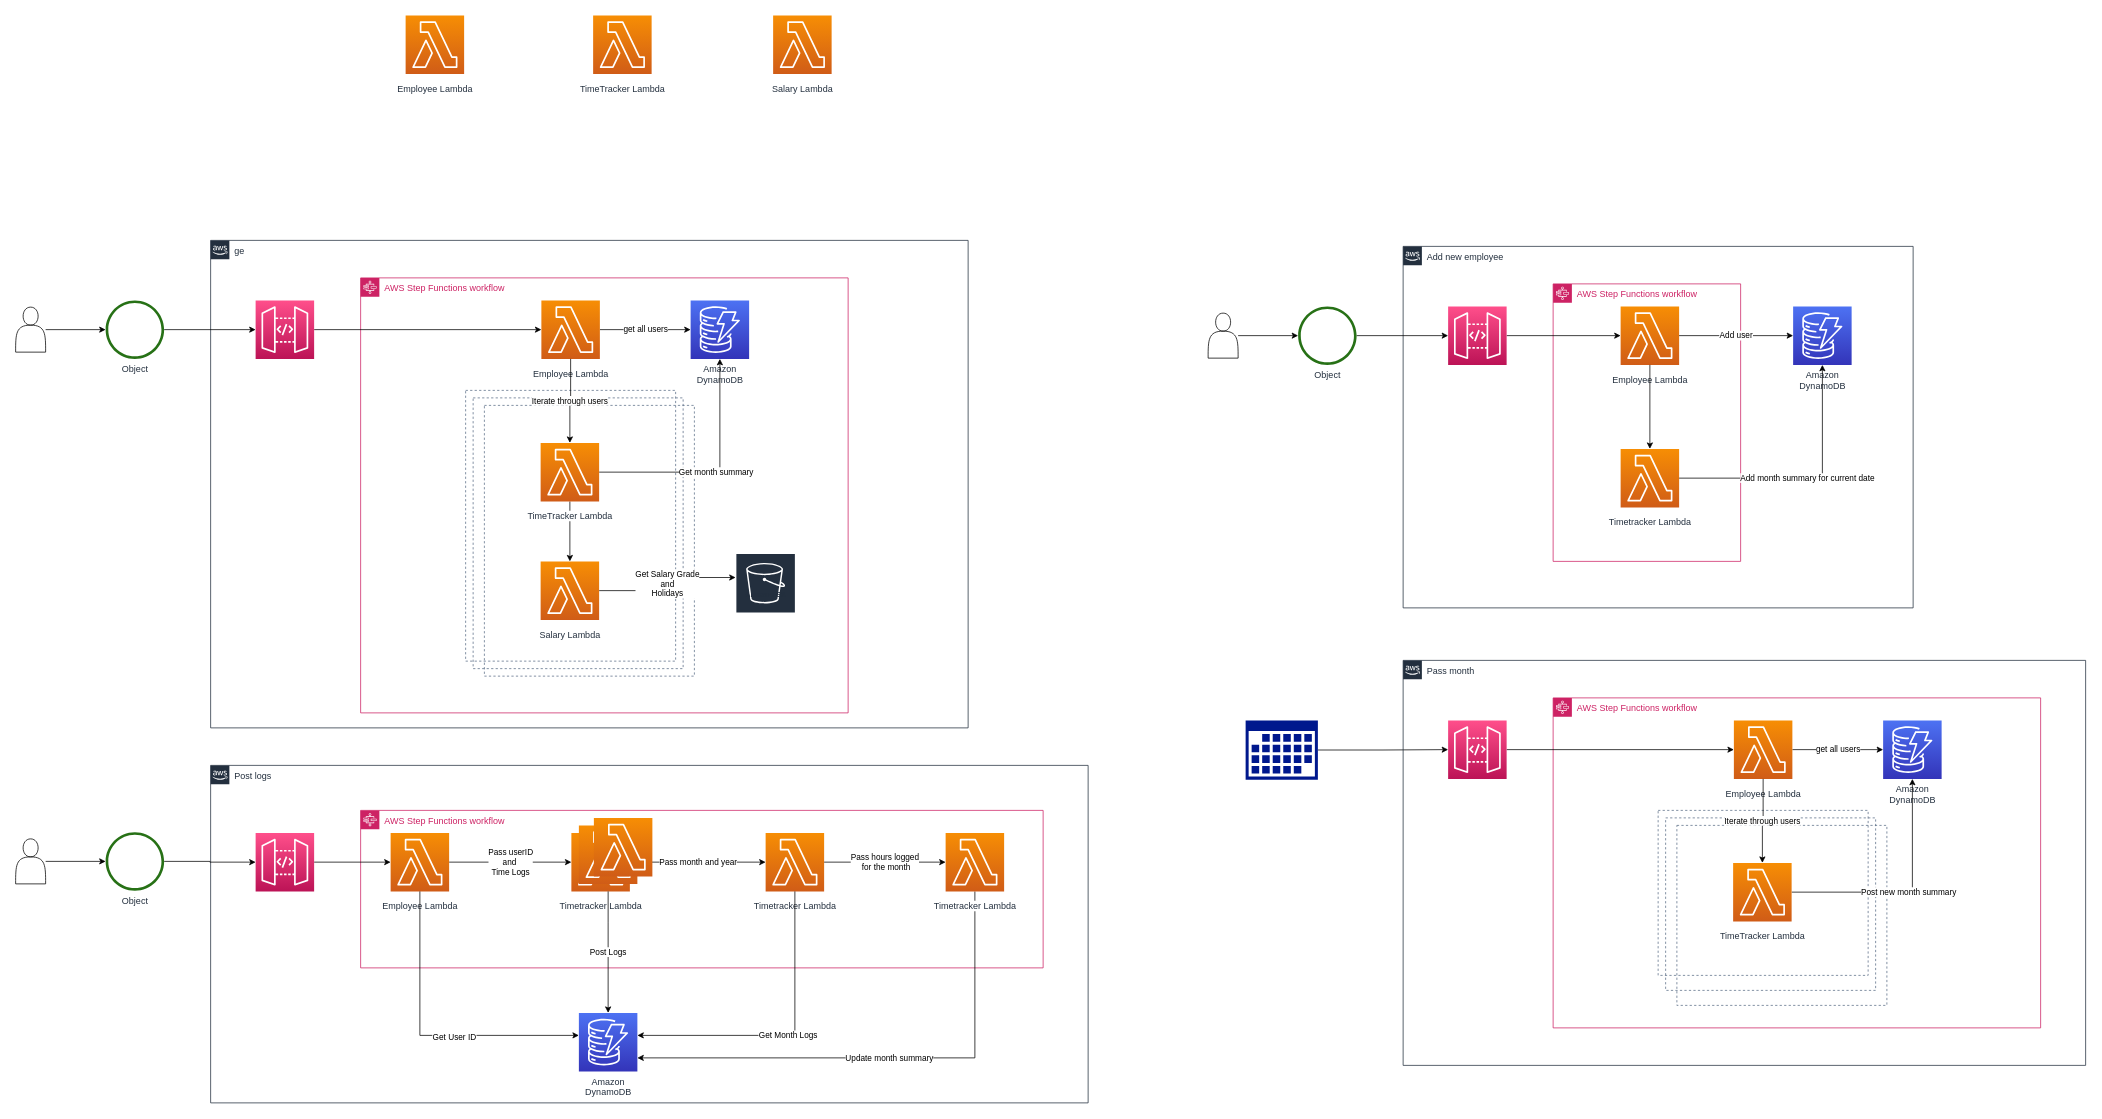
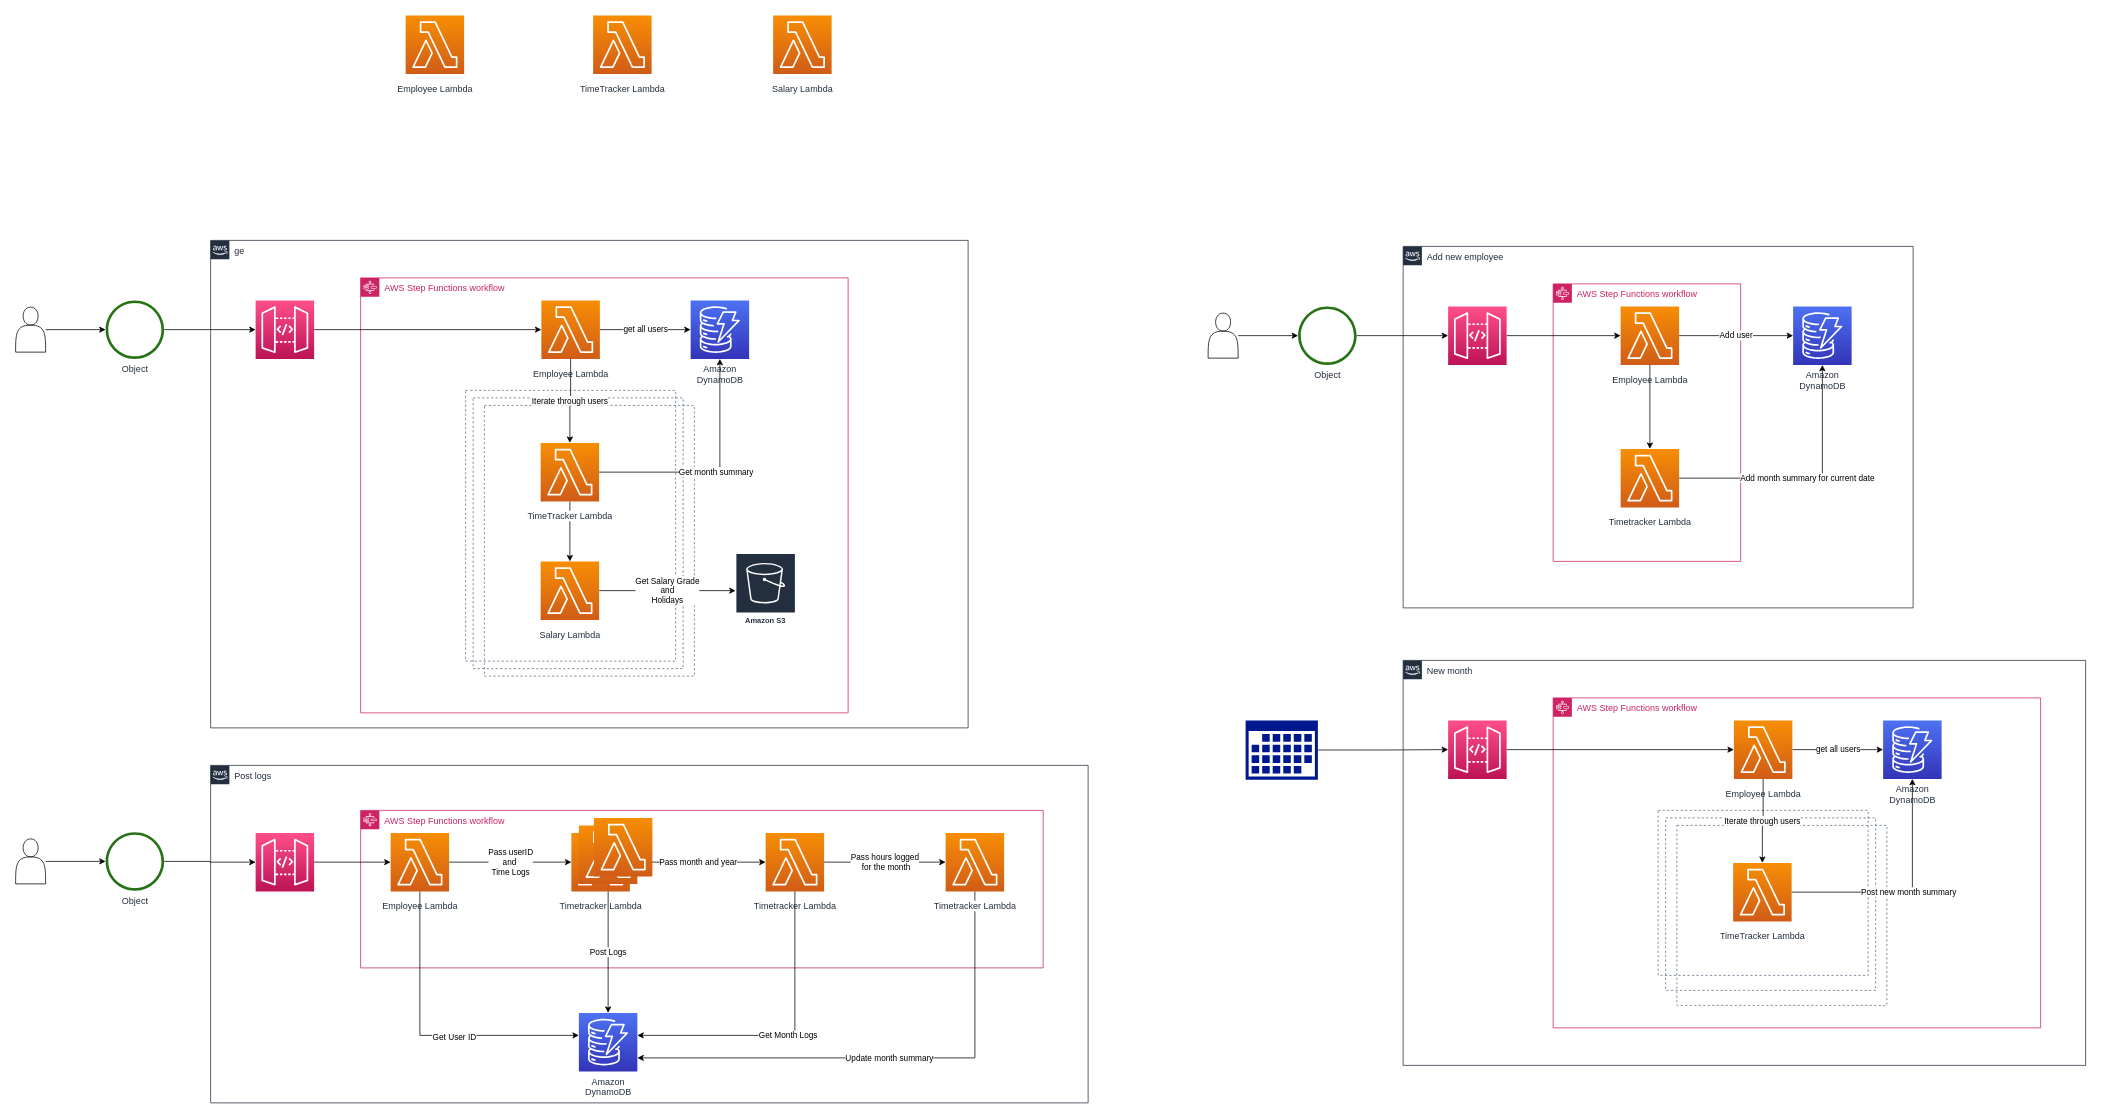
(765, 578) -> (765, 591)
(1451, 671) -> (1448, 671)
